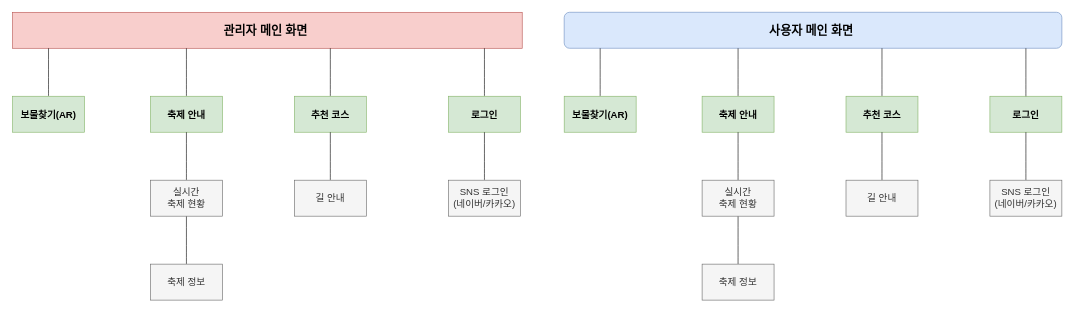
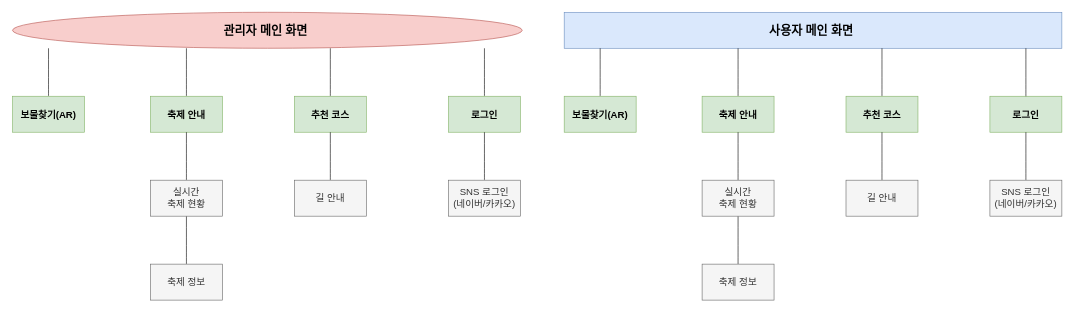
(267, 30) -> (267, 30)
(813, 30) -> (813, 30)
